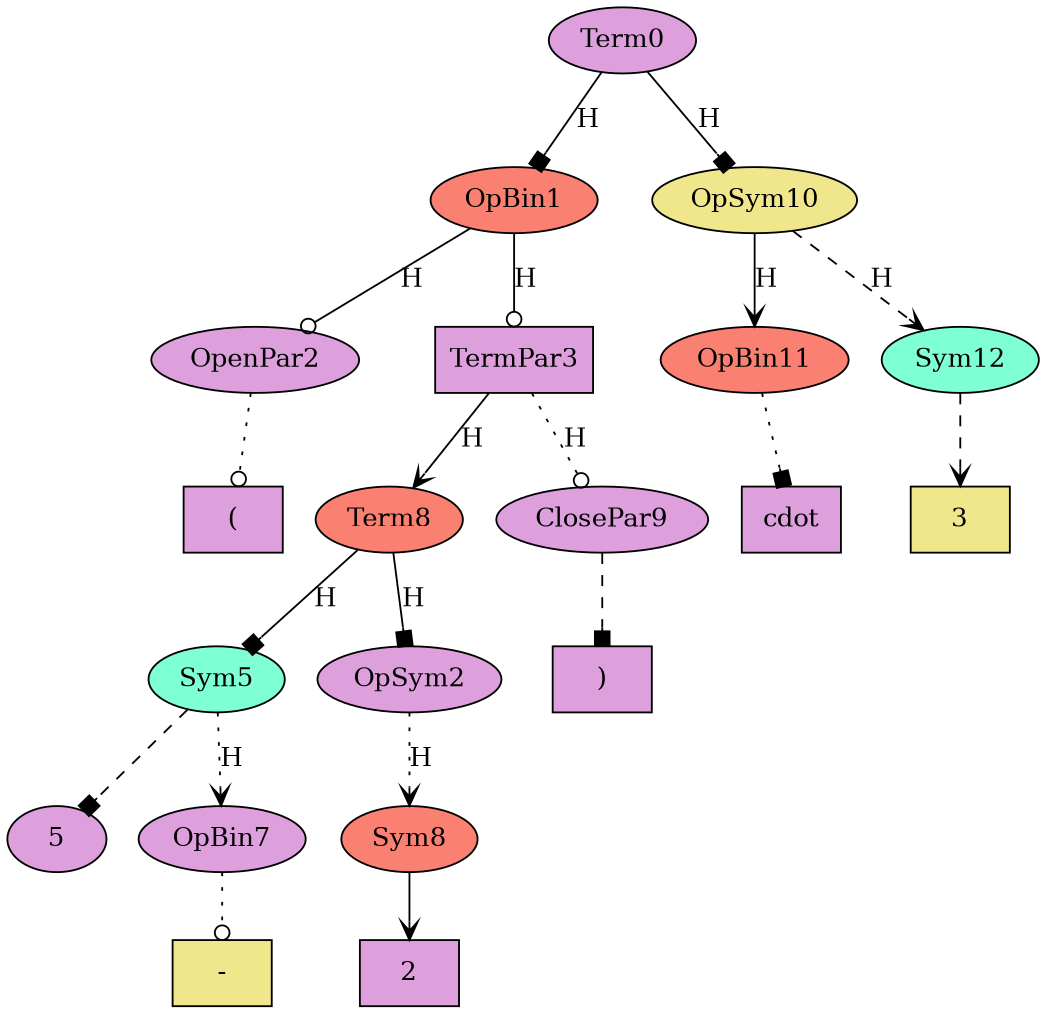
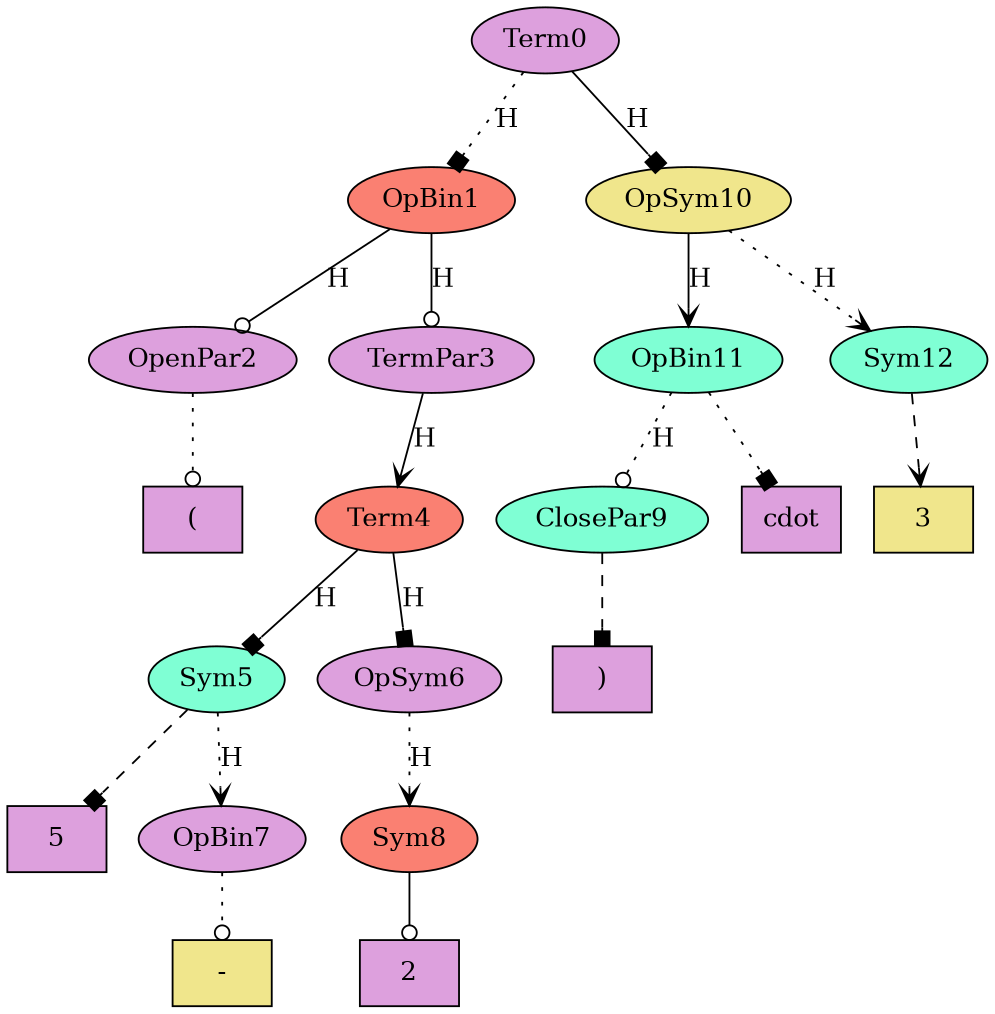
(574, 112) -> (494, 112)
(851, 275) -> (792, 275)
(514, 360) -> (431, 360)
(755, 360) -> (689, 360)
(555, 433) -> (649, 433)
(389, 520) -> (389, 520)
(602, 520) -> (602, 520)
(409, 679) -> (409, 679)
(57, 839) -> (57, 839)
(409, 897) -> (409, 899)
